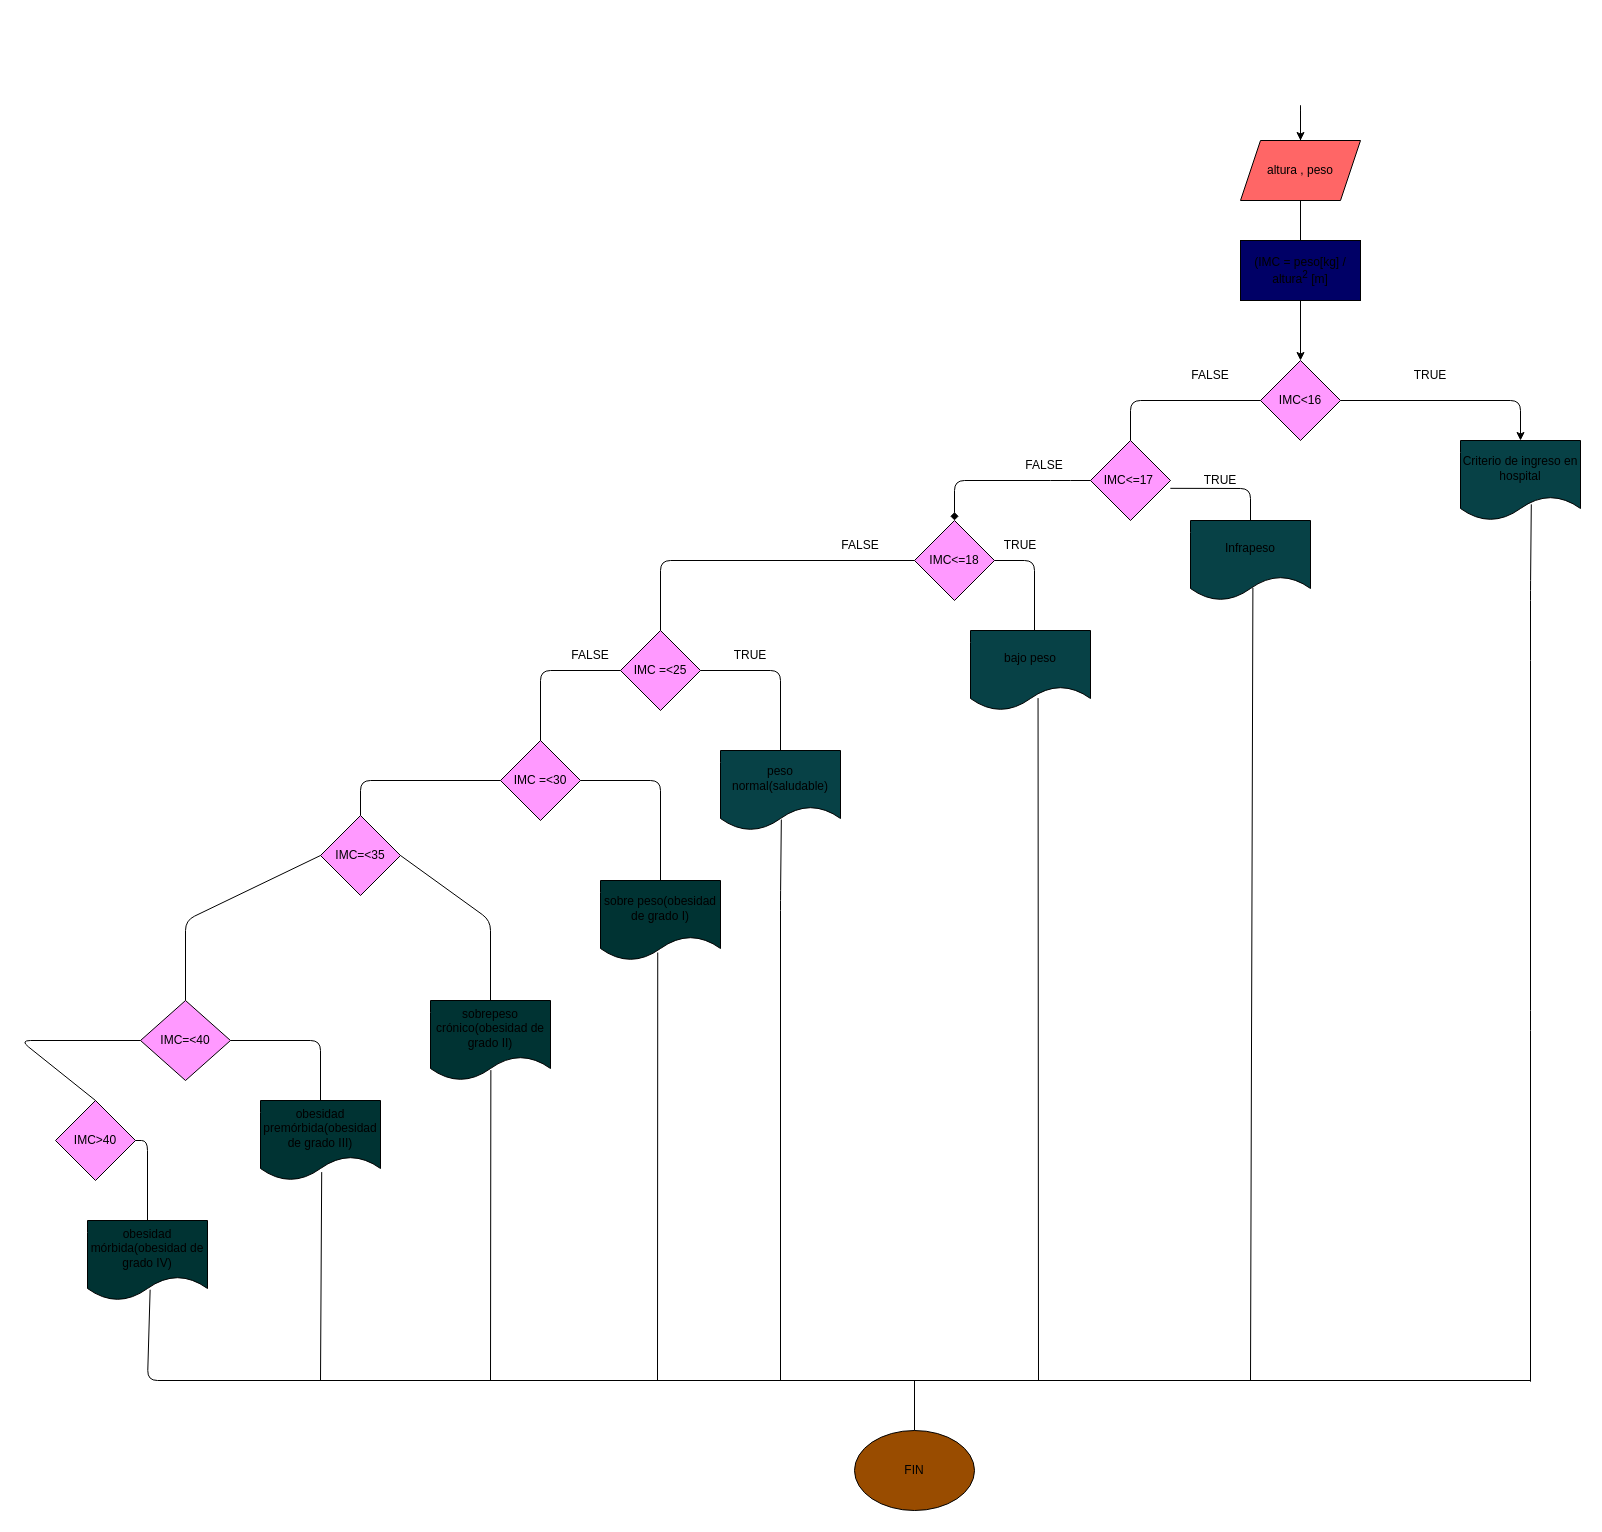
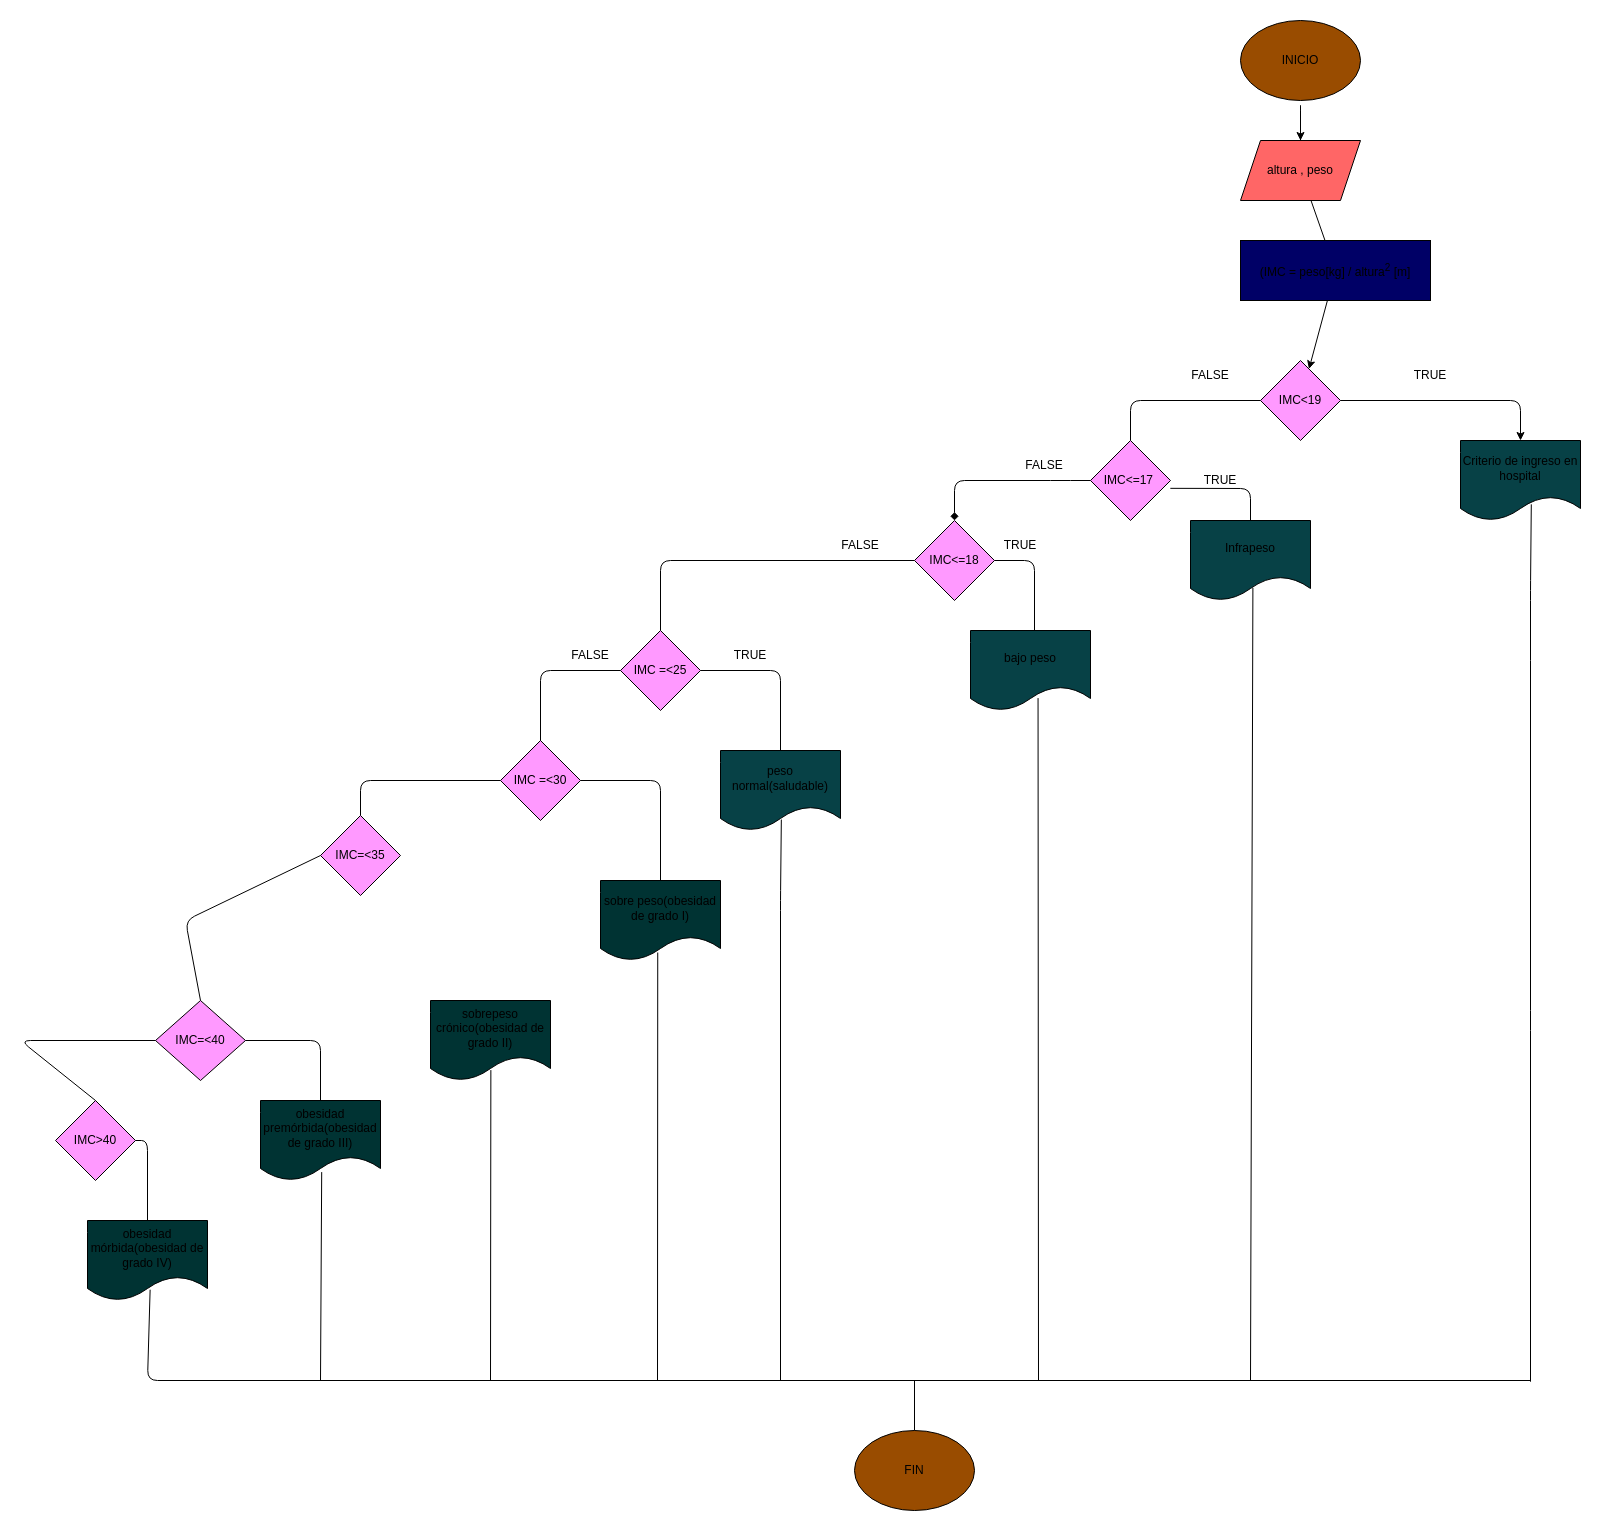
none -> (1301, 61)
(1301, 271) -> (1336, 271)
(1301, 401) -> (1301, 401)
(473, 908) -> none
(186, 1041) -> (201, 1041)
